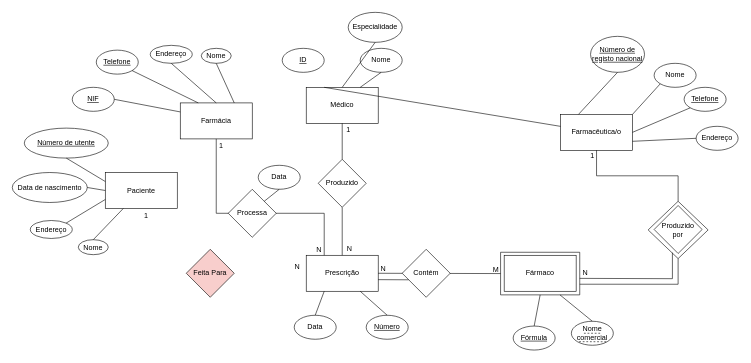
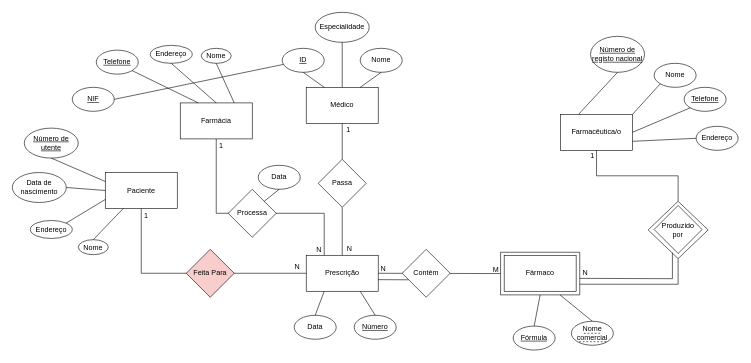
(375, 27) -> (342, 27)
(147, 106) -> (199, 82)
(442, 107) -> (314, 80)
(66, 143) -> (51, 143)
(342, 183) -> (342, 183)
(50, 188) -> (39, 188)
none -> (141, 264)
(387, 327) -> (375, 327)
